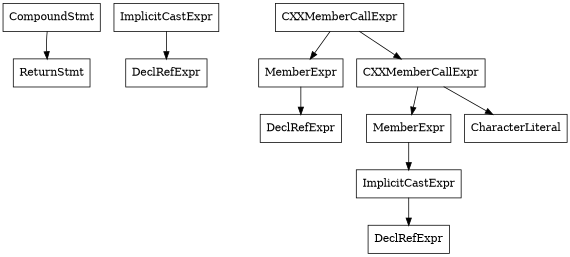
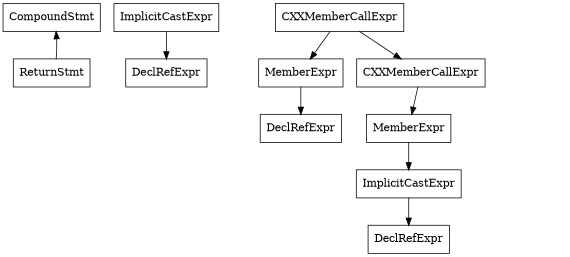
(47, 41) -> (57, 49)
(516, 128) -> none
